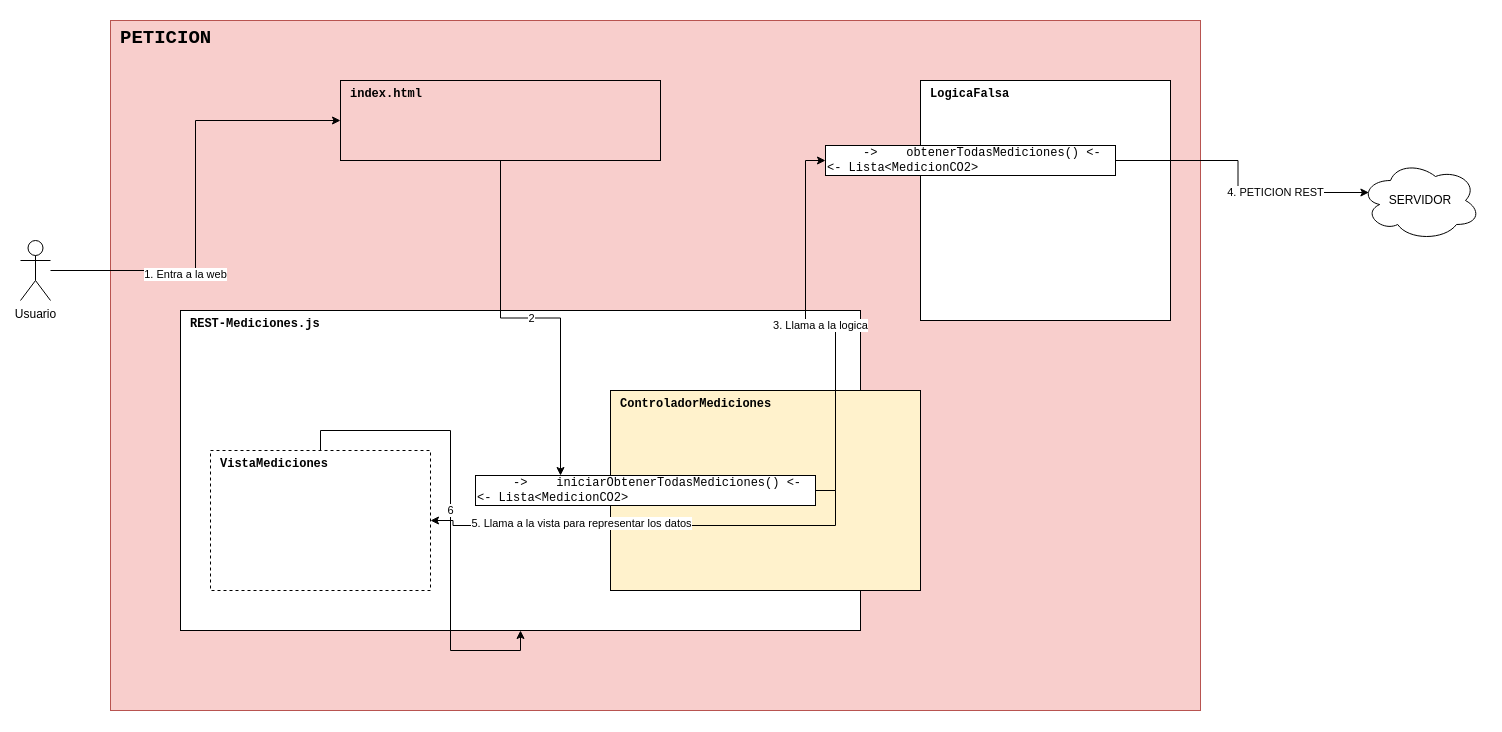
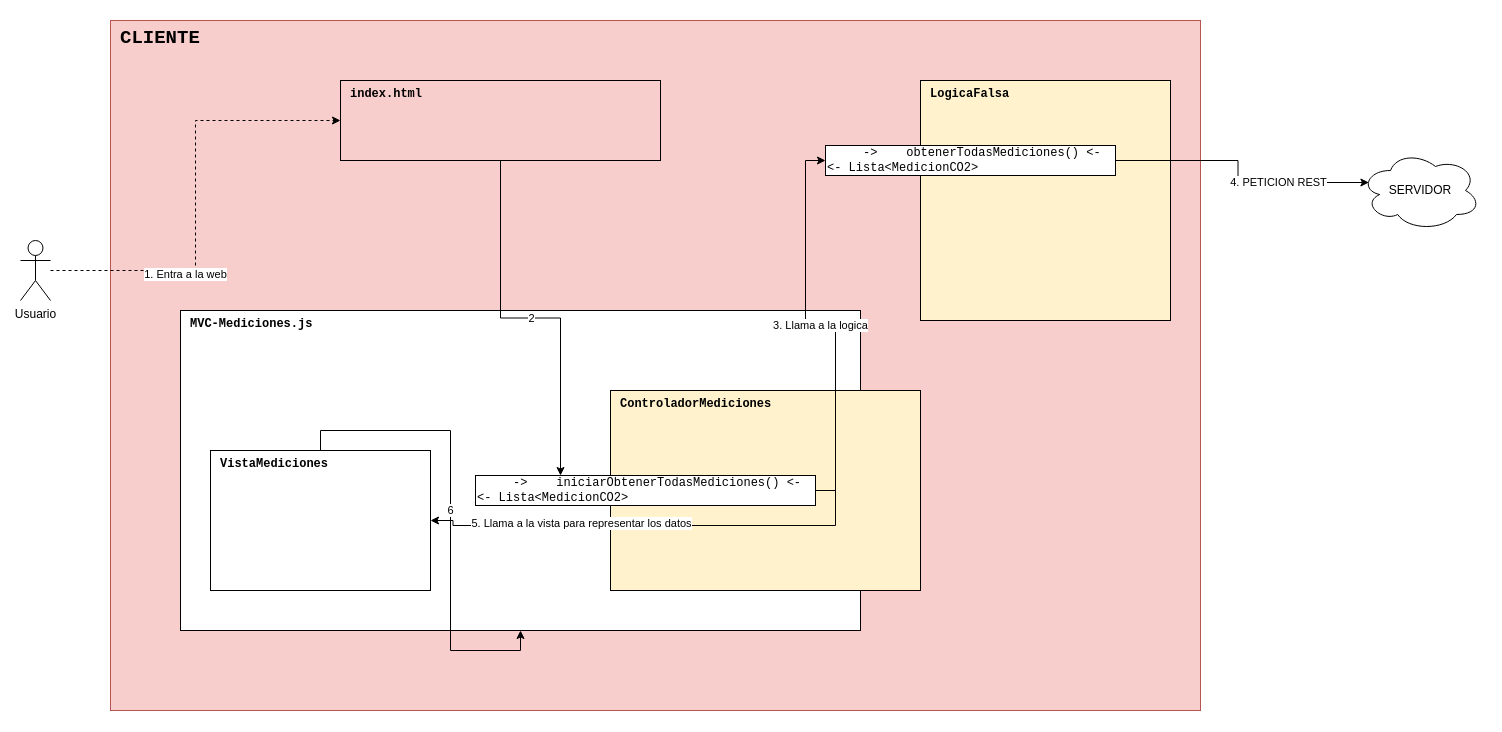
(147, 35) -> (144, 35)
(196, 127) -> (196, 127)
(1046, 201) -> (1046, 201)
(1421, 201) -> (1421, 191)
(246, 325) -> (243, 325)
(321, 521) -> (321, 521)
